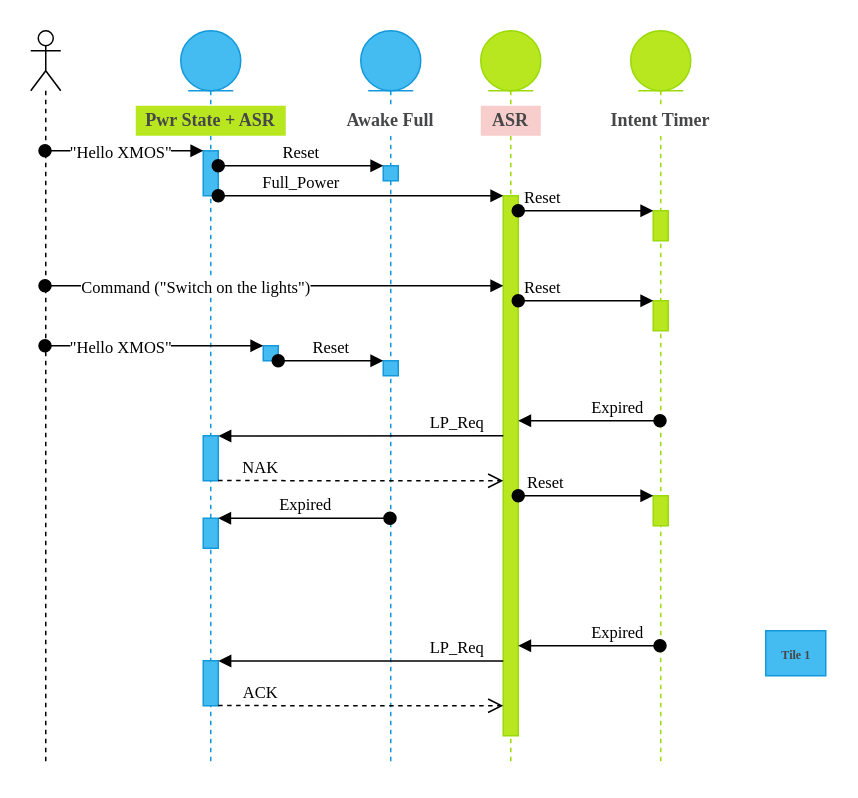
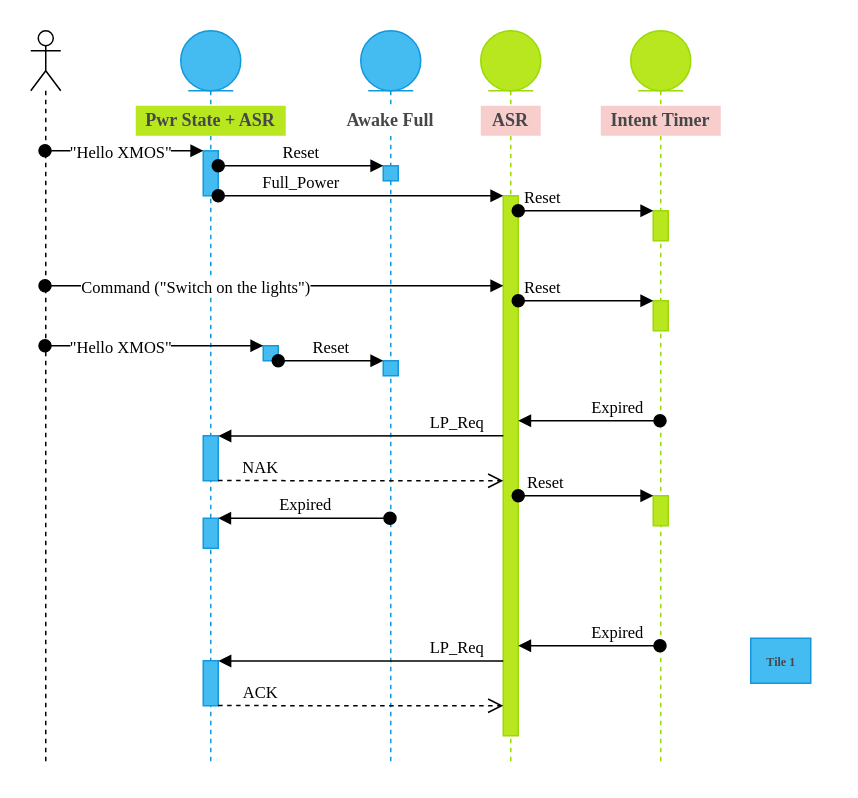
(661, 121) -> (661, 121)
(796, 653) -> (781, 661)
